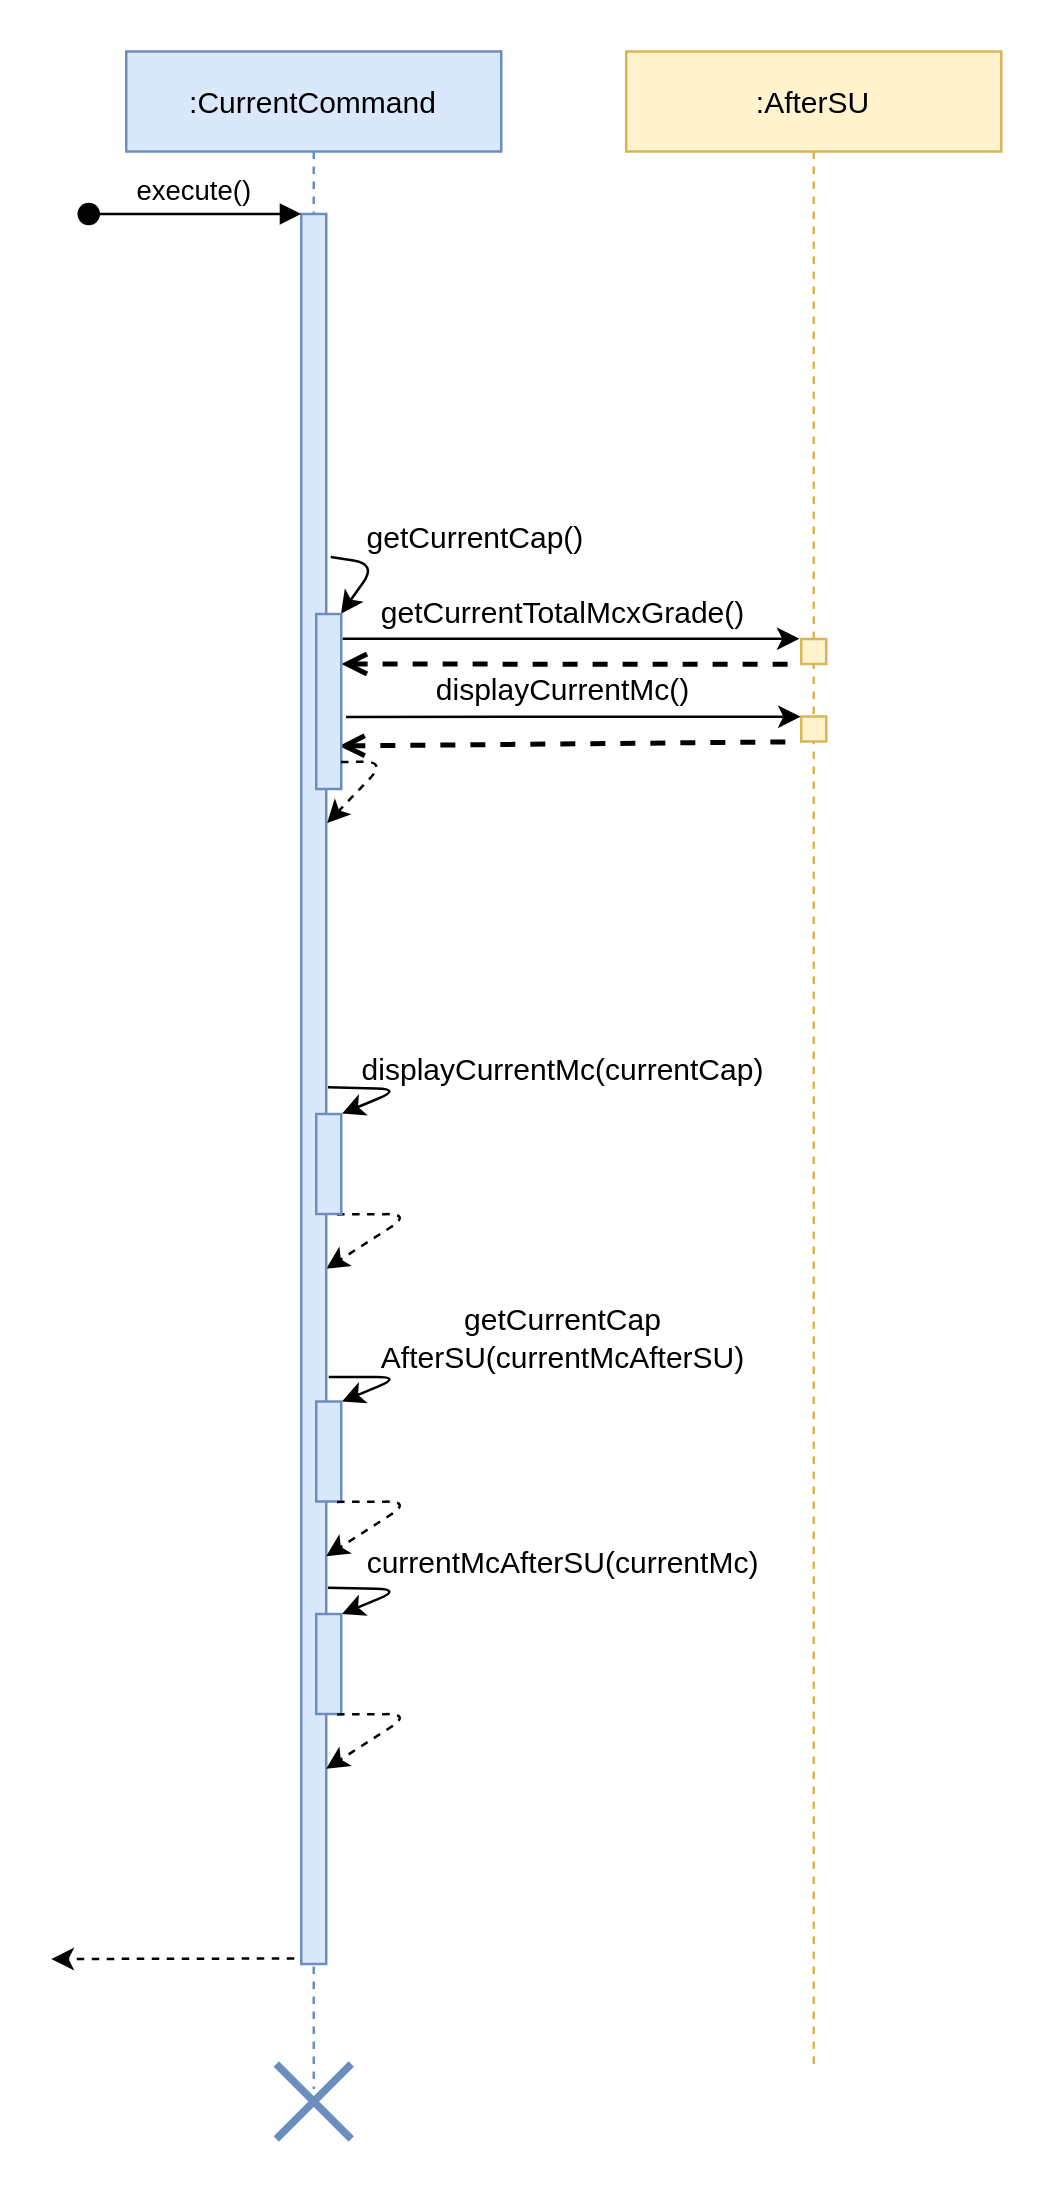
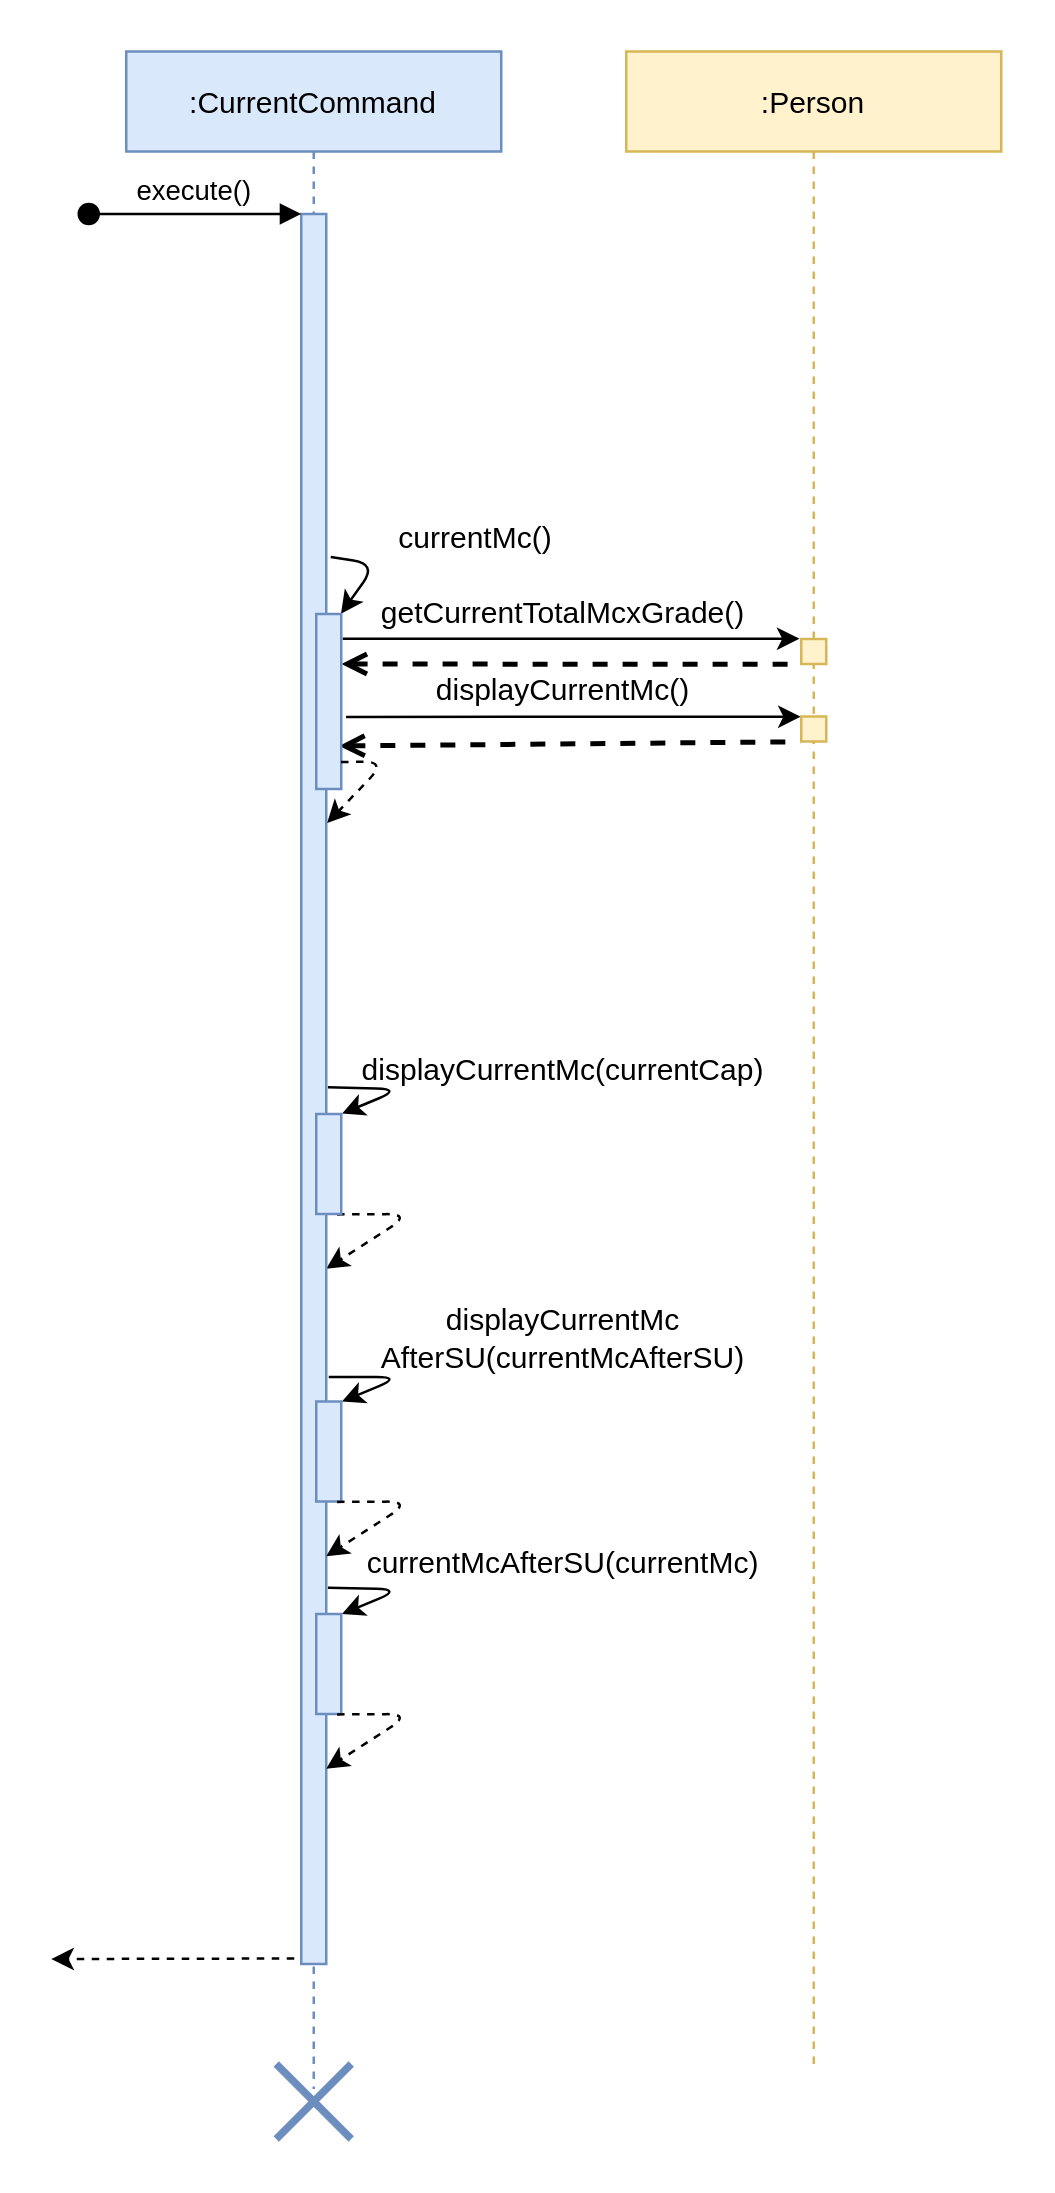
(813, 103) -> (813, 103)
(476, 539) -> (476, 539)
(564, 1339) -> (564, 1339)
